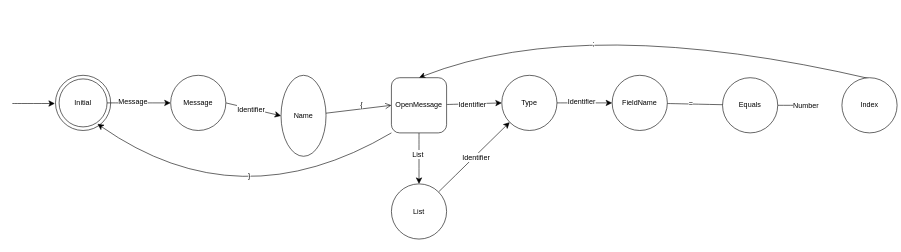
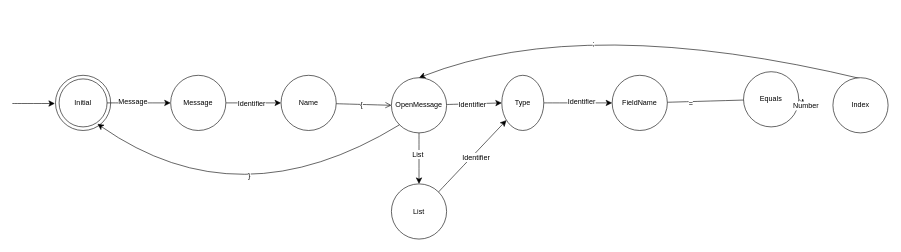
(530, 103) -> (523, 103)
(419, 105) -> (419, 105)
(750, 105) -> (771, 99)
(870, 105) -> (861, 105)
(304, 116) -> (309, 103)
